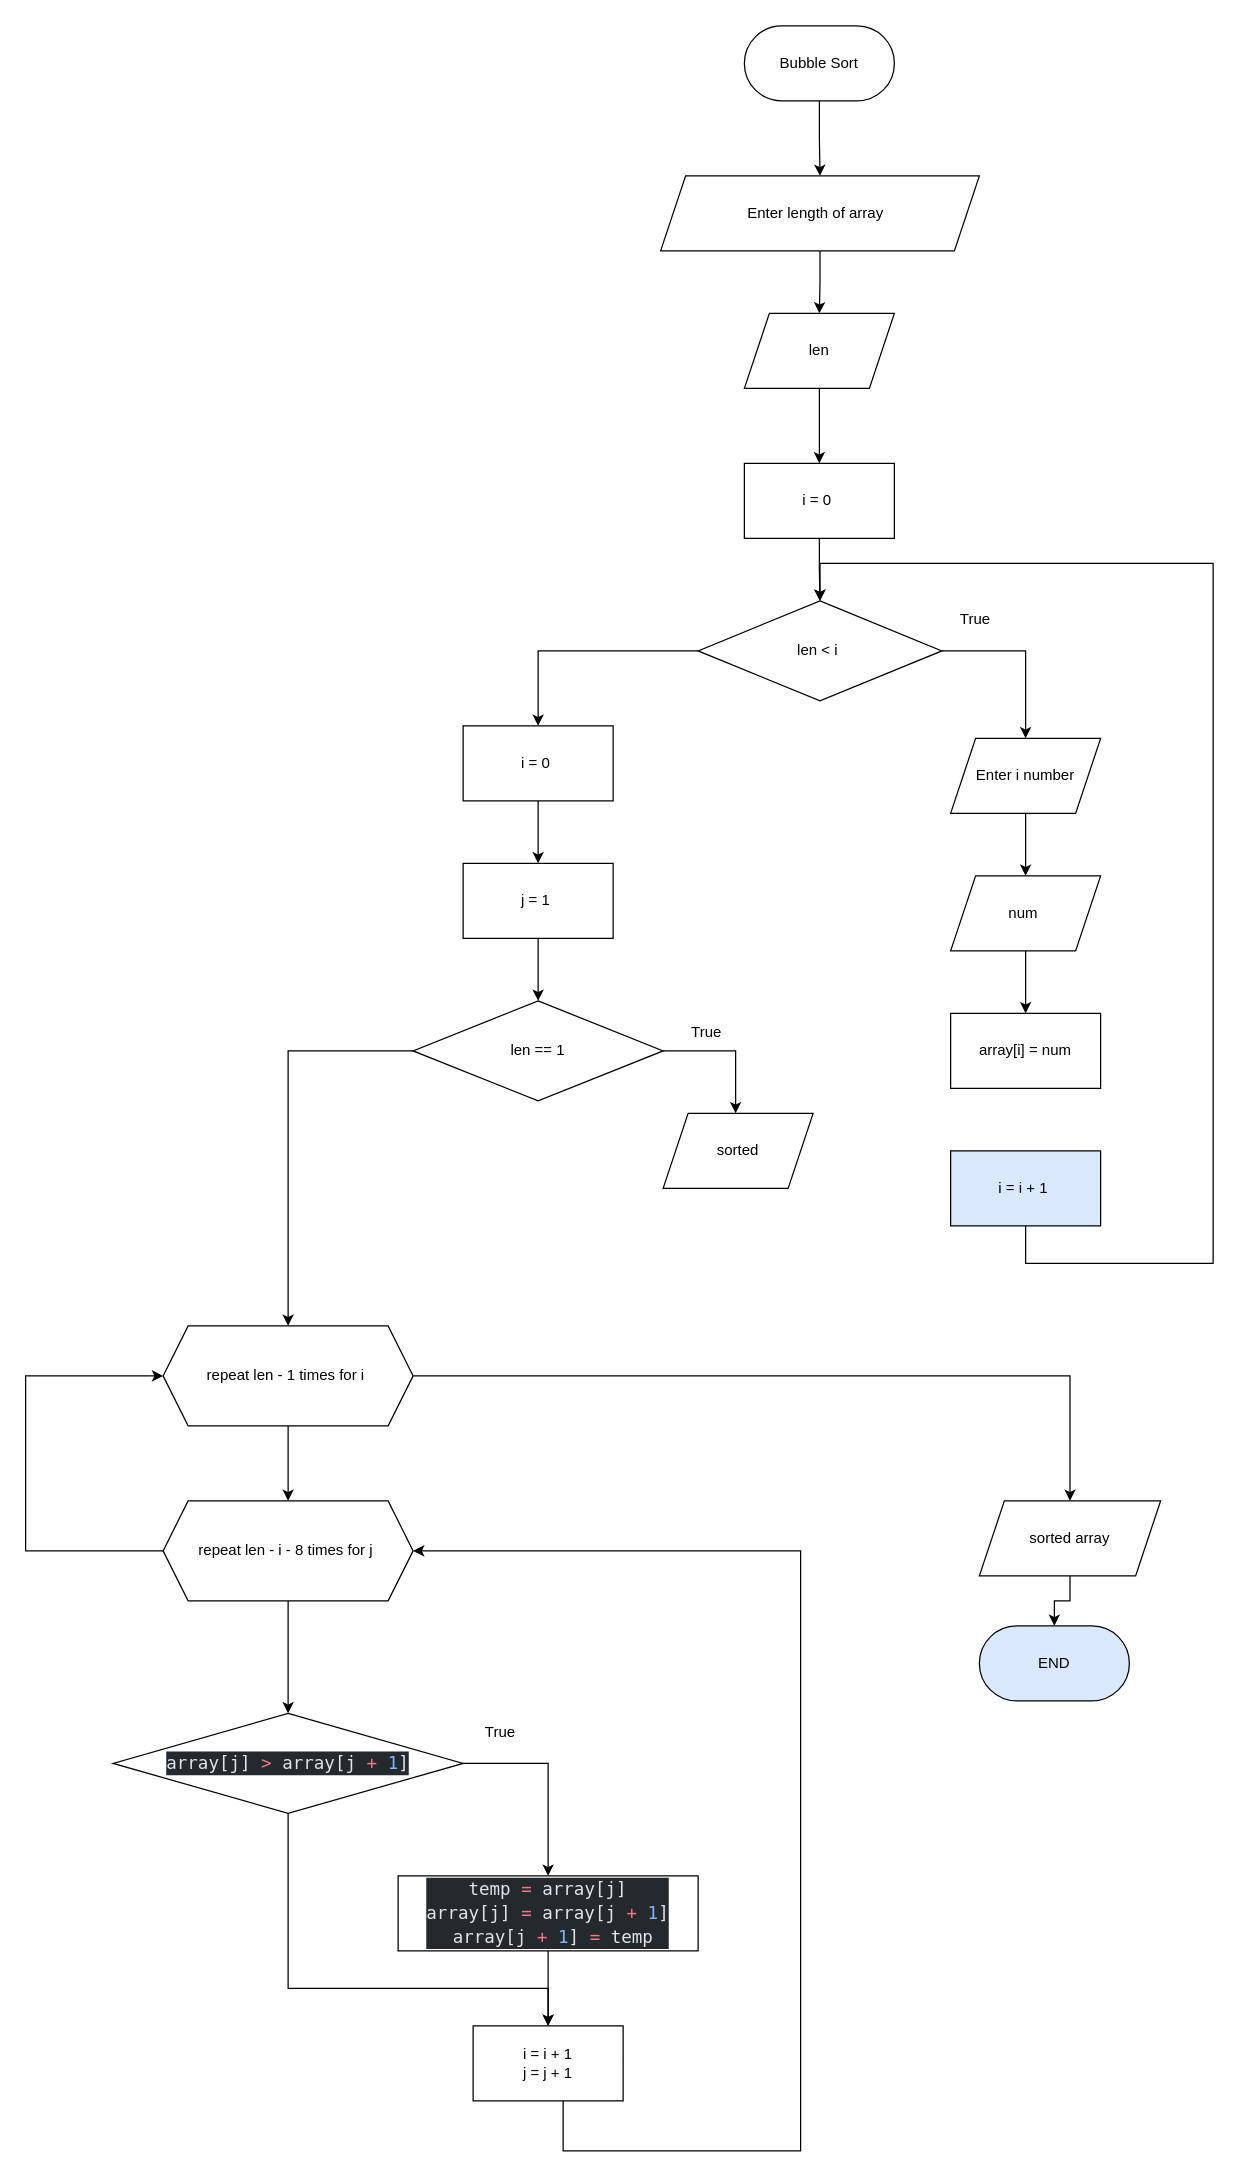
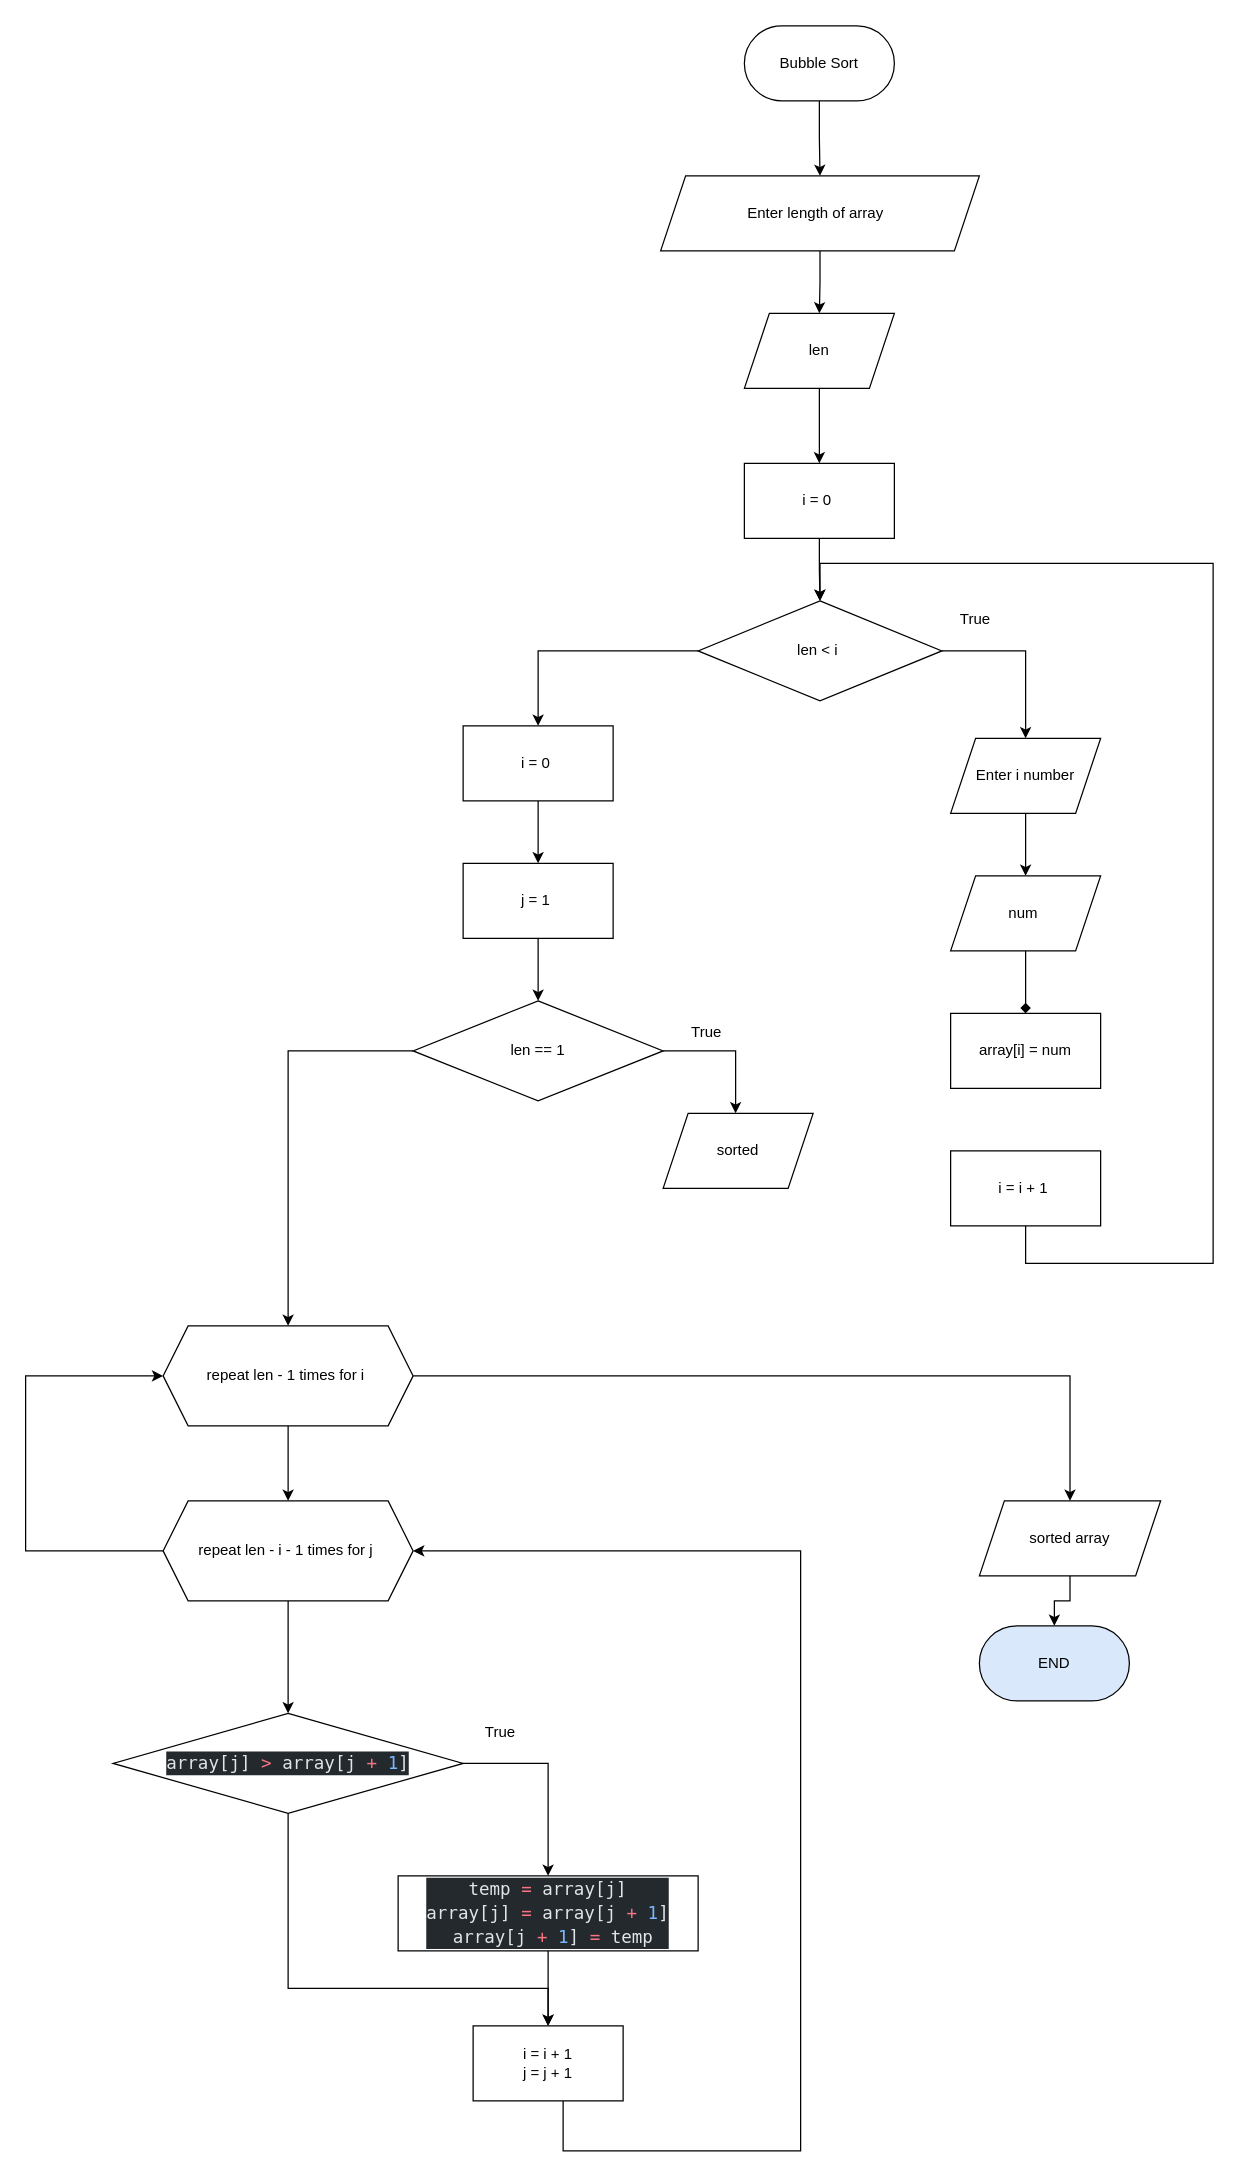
(1026, 1003) -> (1026, 1002)
(1026, 1188) -> (1026, 1188)
(288, 1551) -> (288, 1551)
